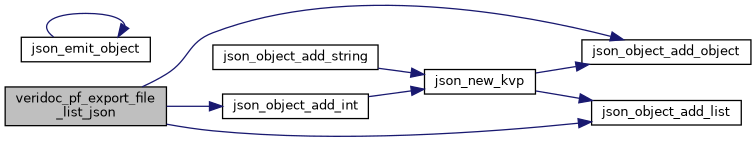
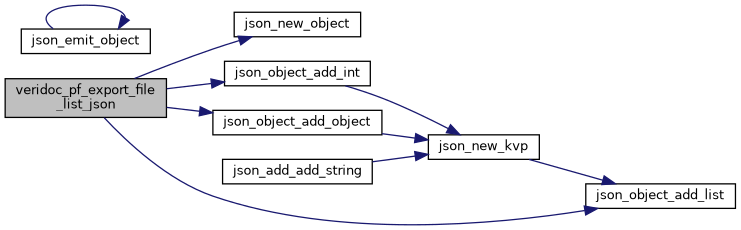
none -> (297, 25)
(295, 57) -> (297, 172)
(556, 70) -> (399, 136)
